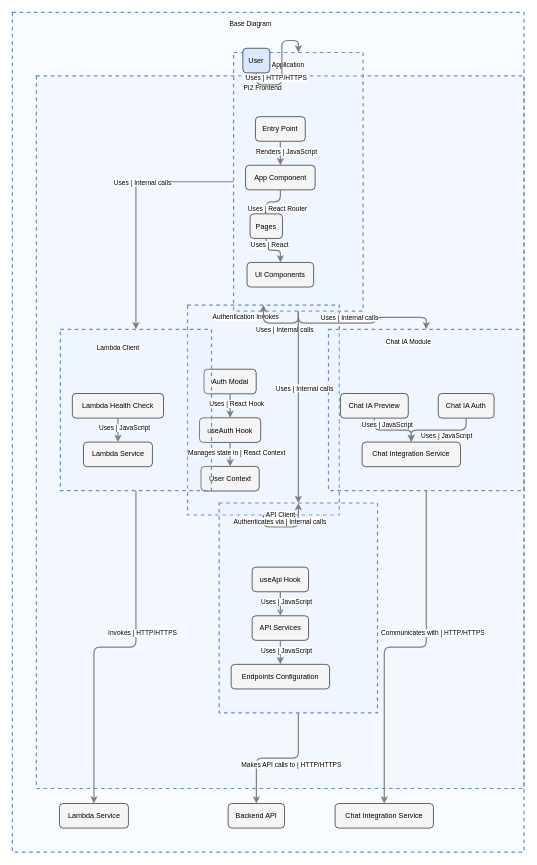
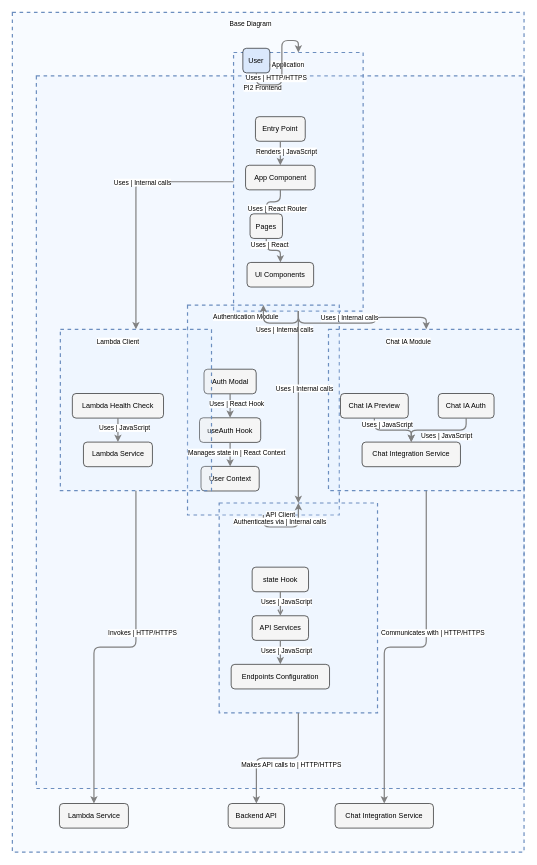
(246, 317) -> (246, 317)
(118, 347) -> (118, 341)
(281, 580) -> (281, 580)
